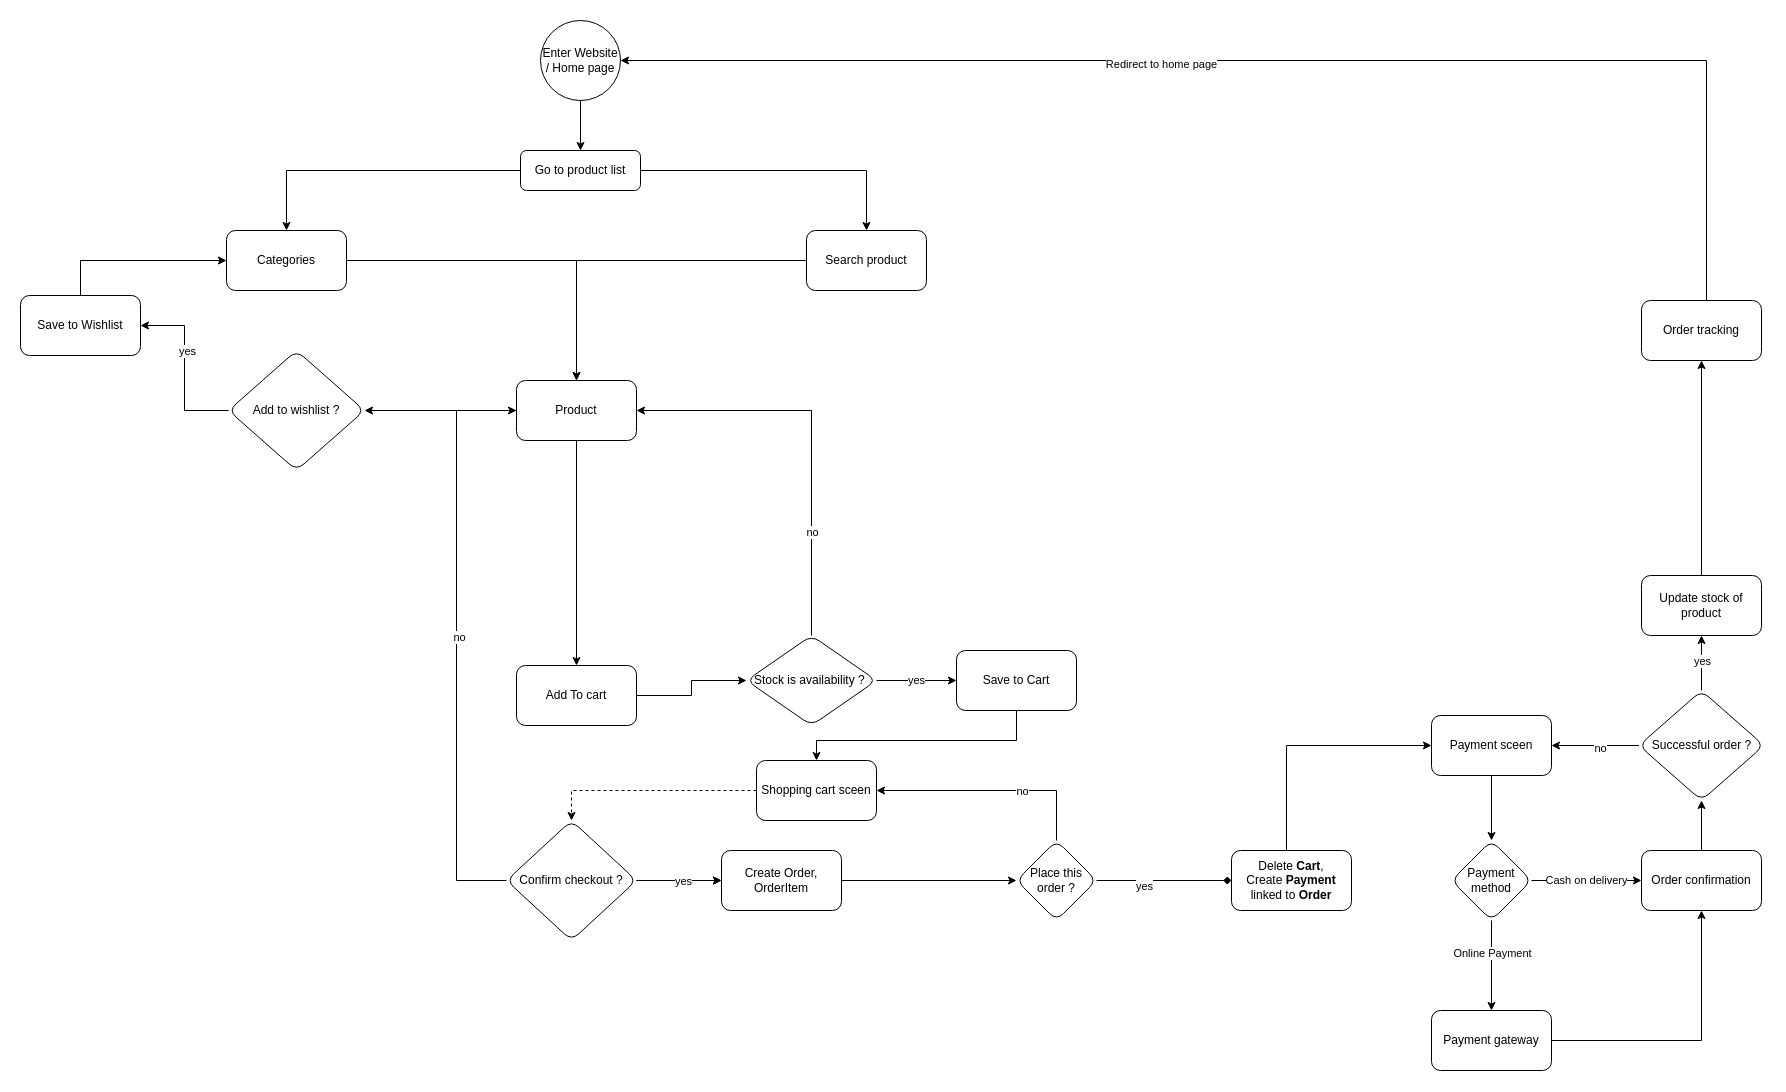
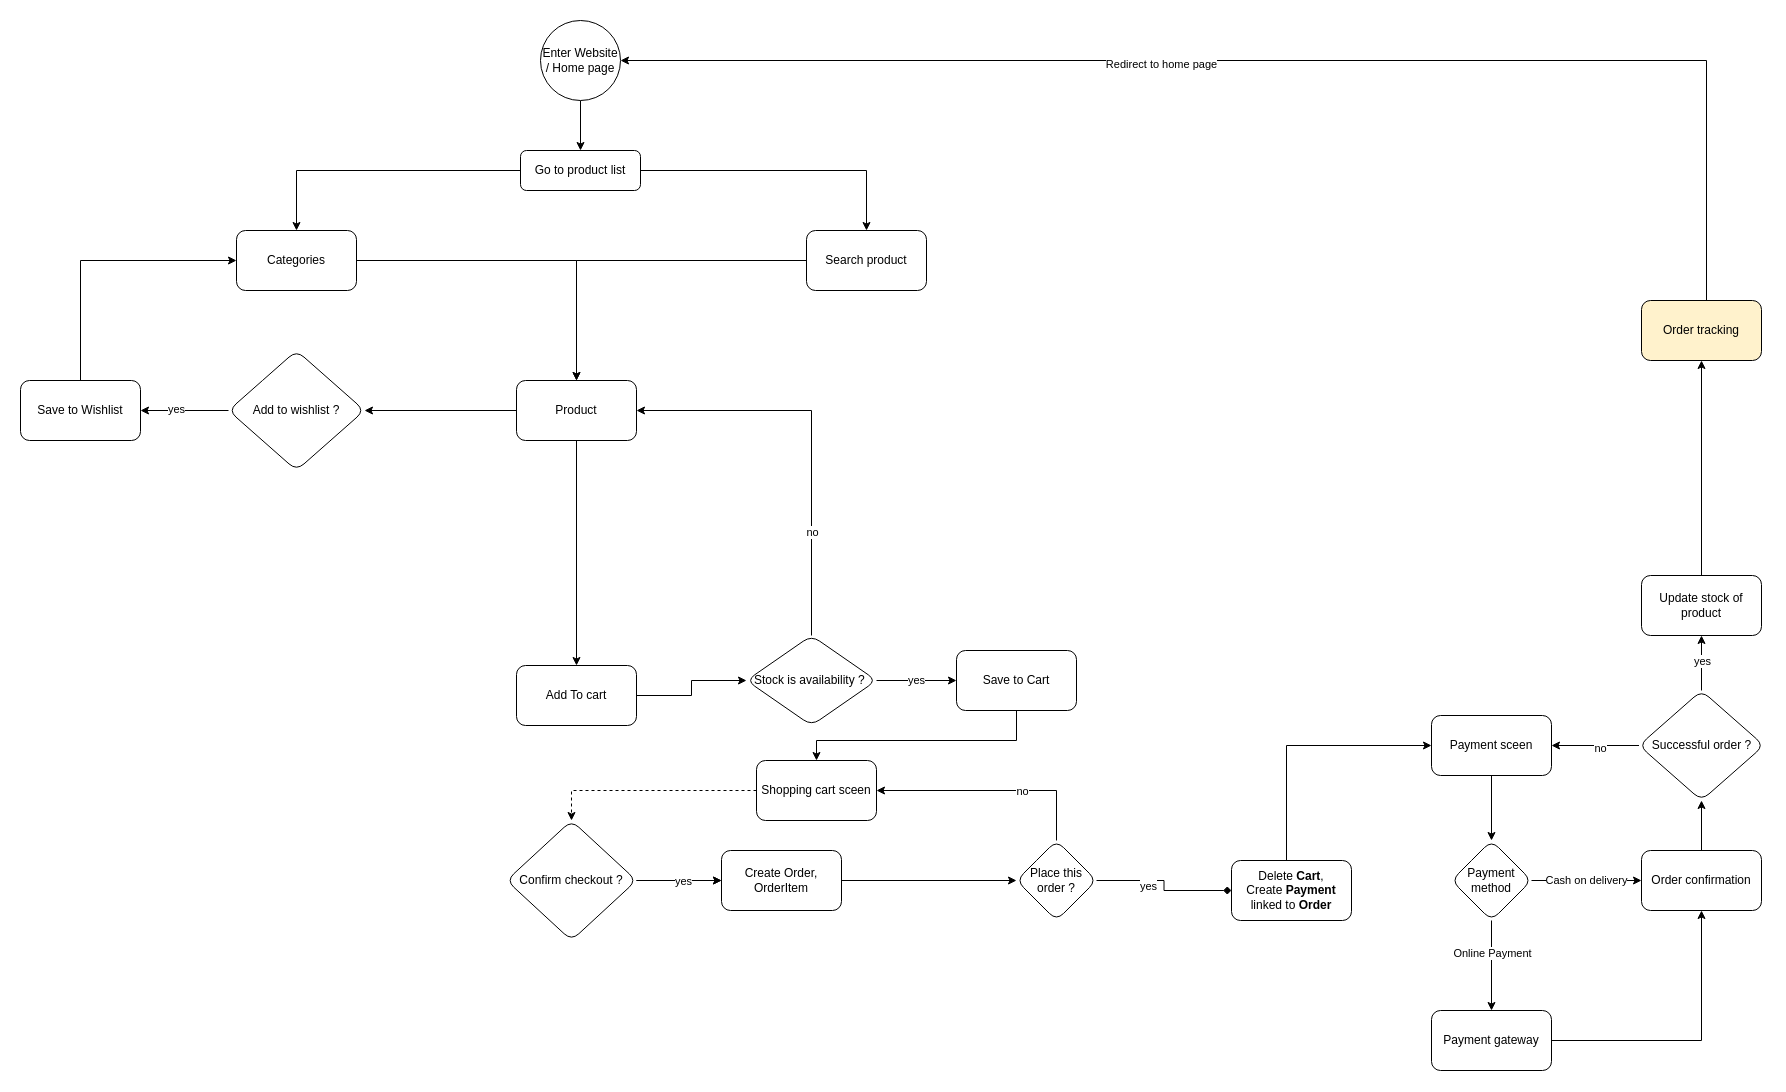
(287, 261) -> (297, 261)
(81, 326) -> (81, 411)
(1702, 331) -> (1702, 331)
(457, 672) -> none
(1292, 881) -> (1292, 891)
